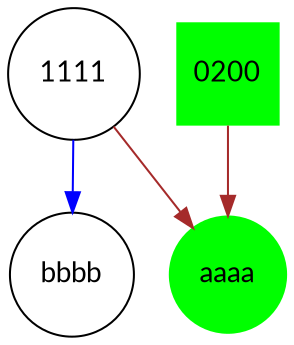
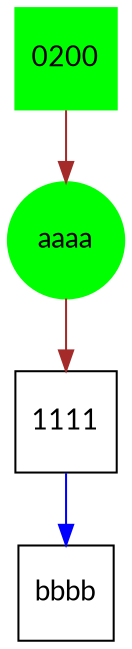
(74, 74) -> (66, 422)
(147, 169) -> (66, 324)
(72, 275) -> (66, 593)
